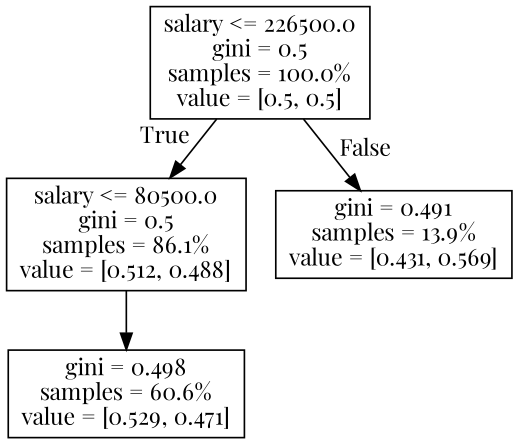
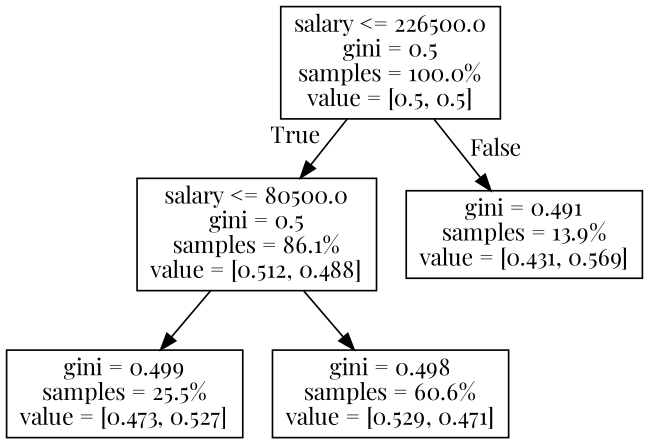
none -> (125, 394)
